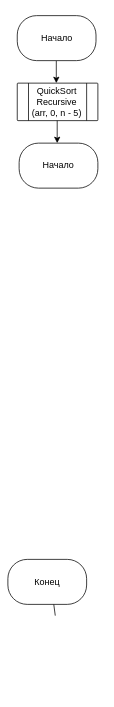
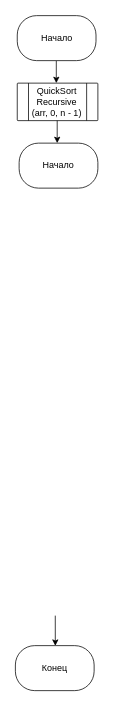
(57, 102) -> (57, 102)
(47, 582) -> (55, 668)
